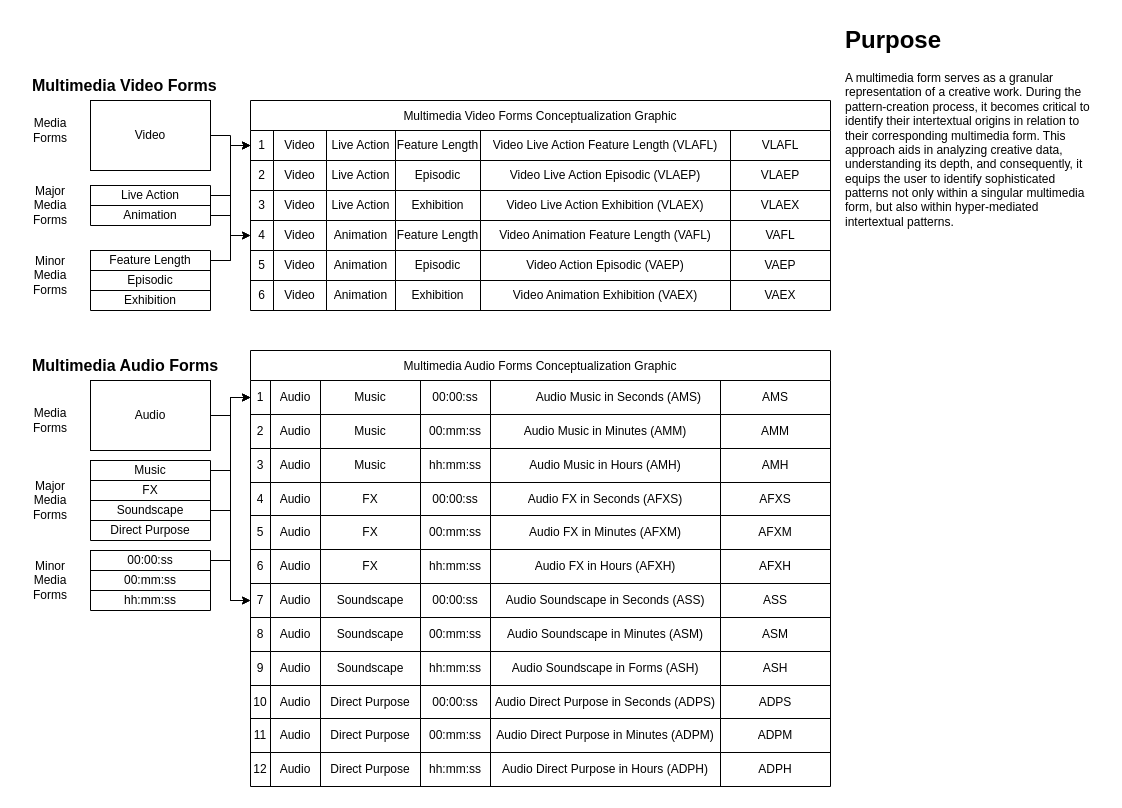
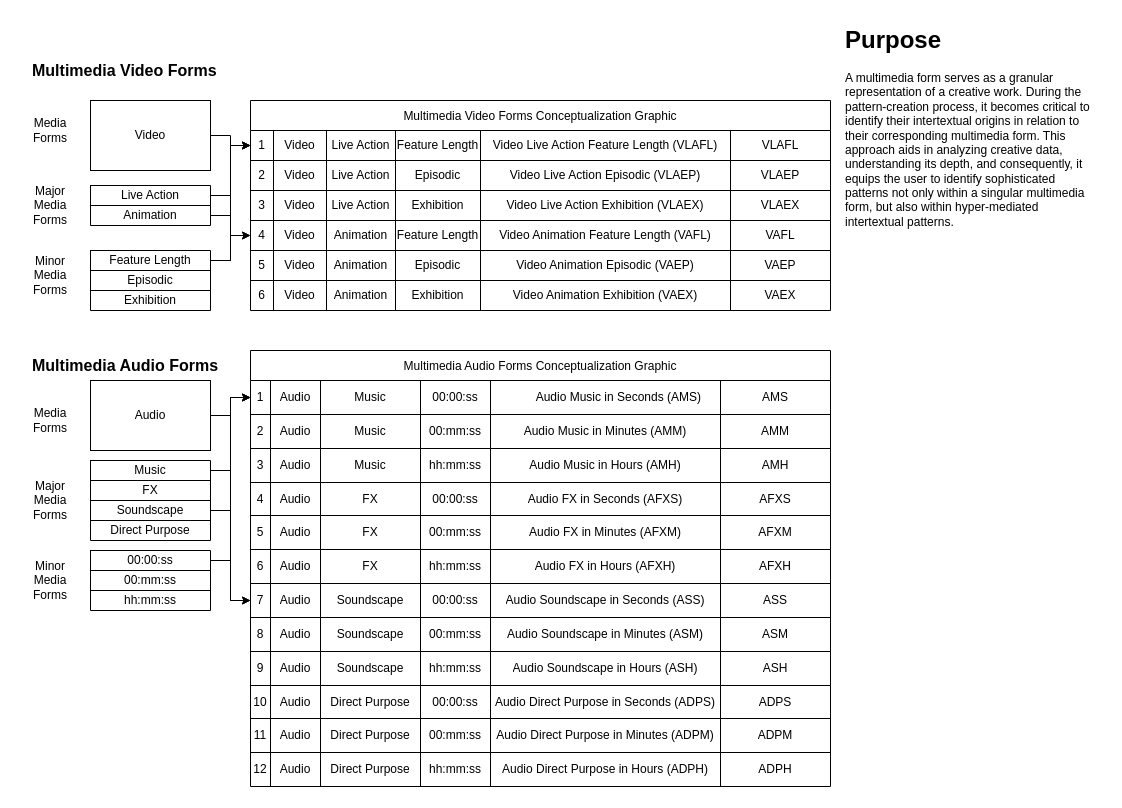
(161, 86) -> (161, 71)
(606, 266) -> (606, 266)
(606, 669) -> (606, 669)
